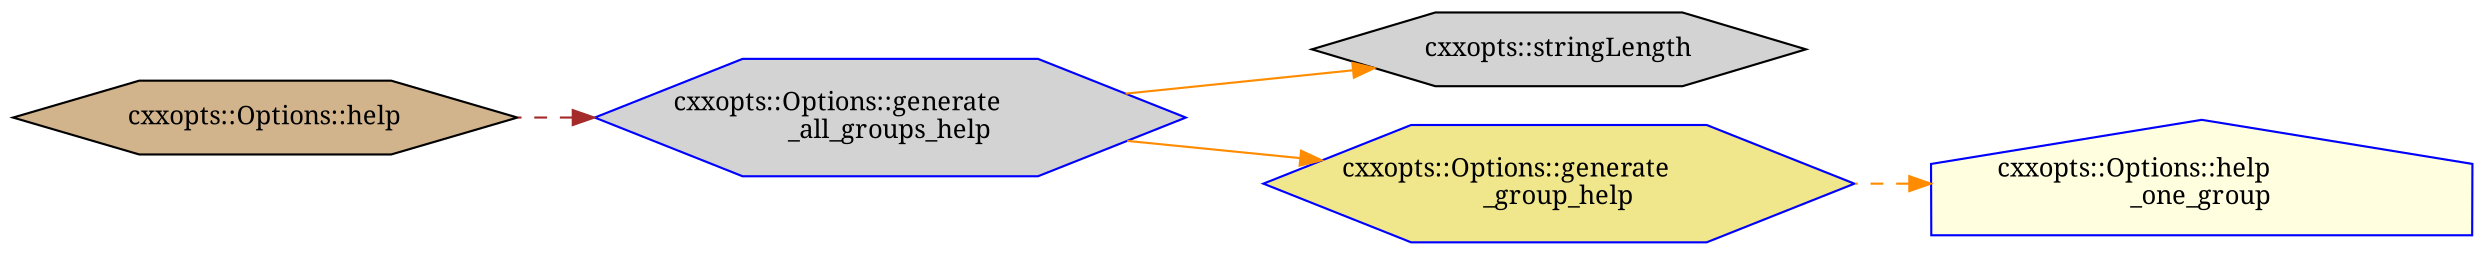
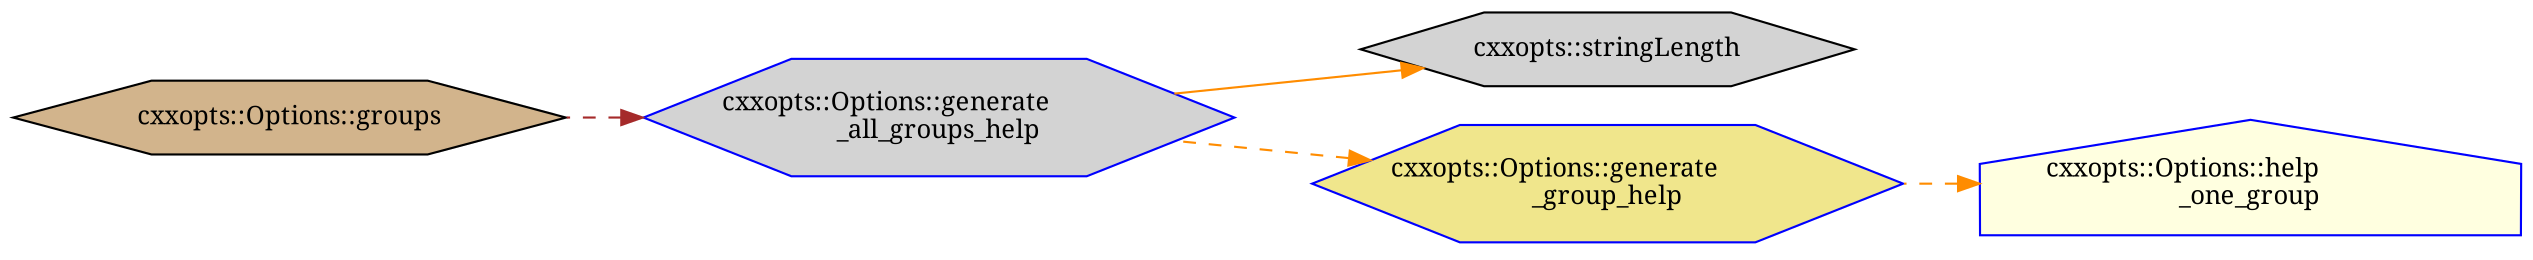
(265, 118) -> (290, 118)
(1214, 150) -> (1262, 150)
